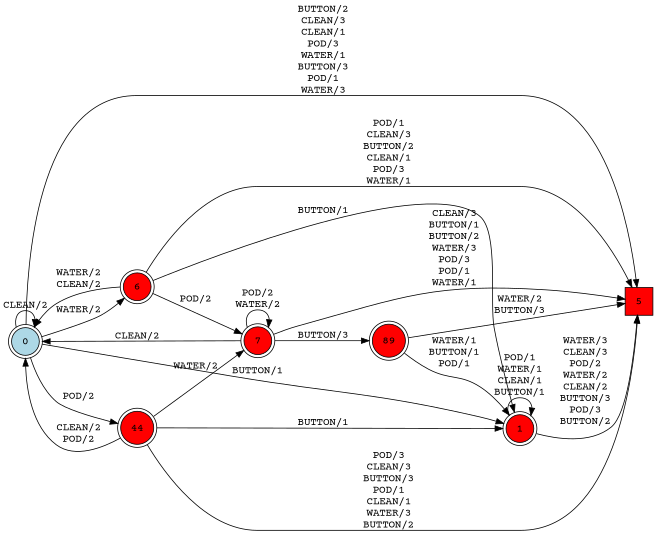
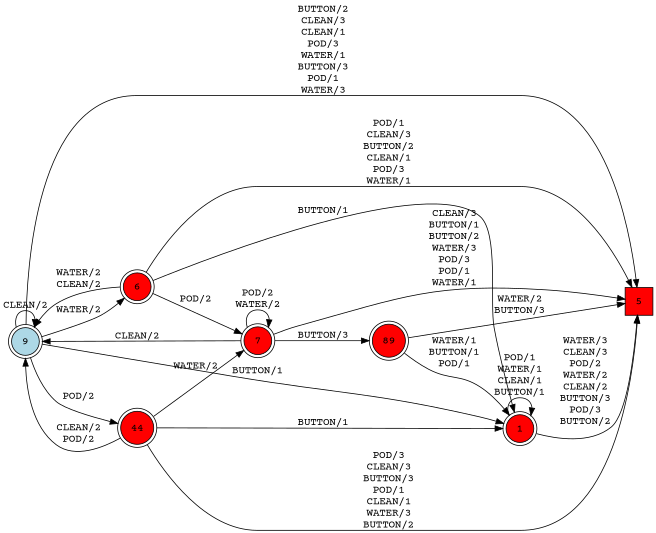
(25, 341) -> (25, 341)
